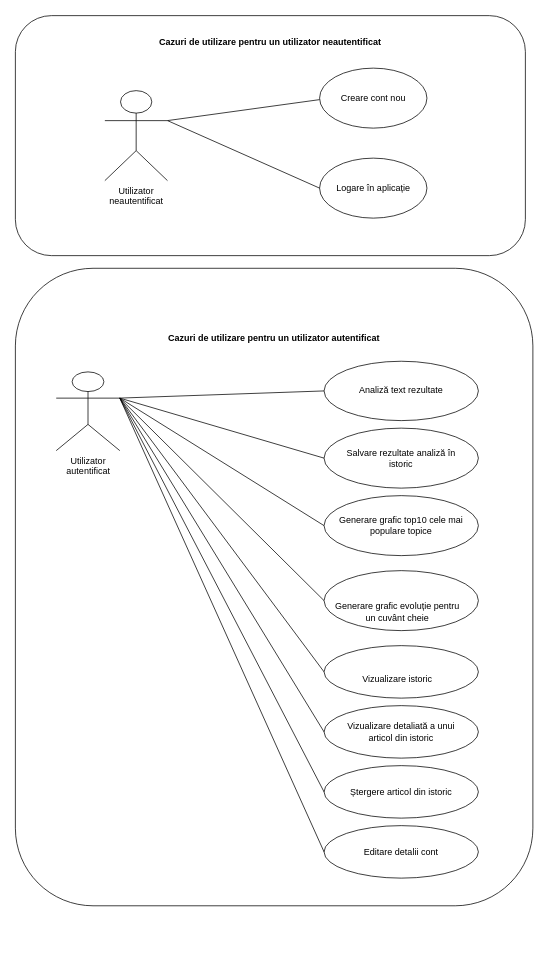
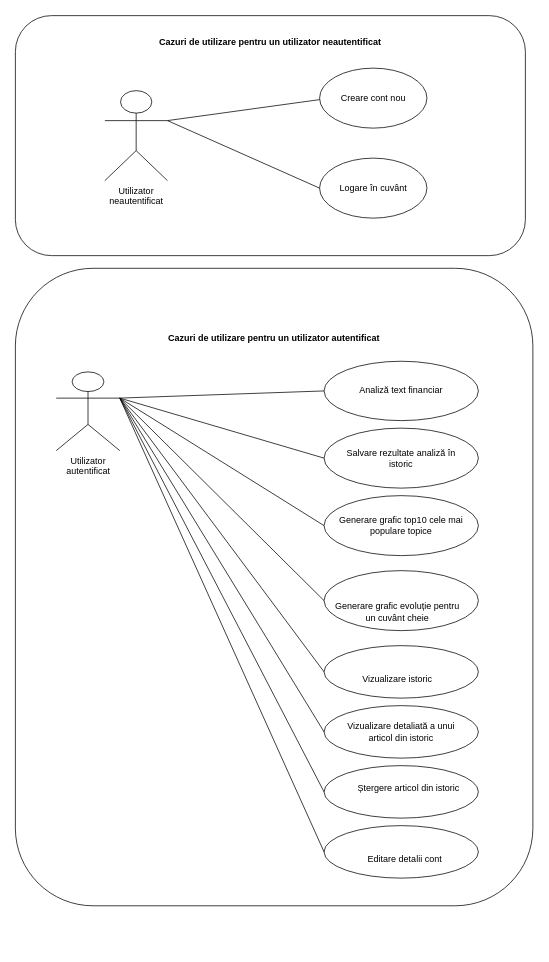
(374, 188) -> (374, 188)
(401, 390) -> (401, 390)
(401, 792) -> (409, 788)
(401, 852) -> (405, 859)
